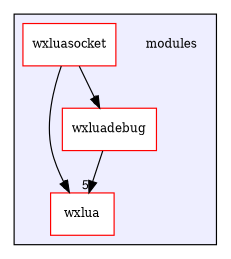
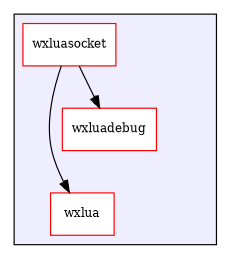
(172, 45) -> none
(98, 166) -> none
